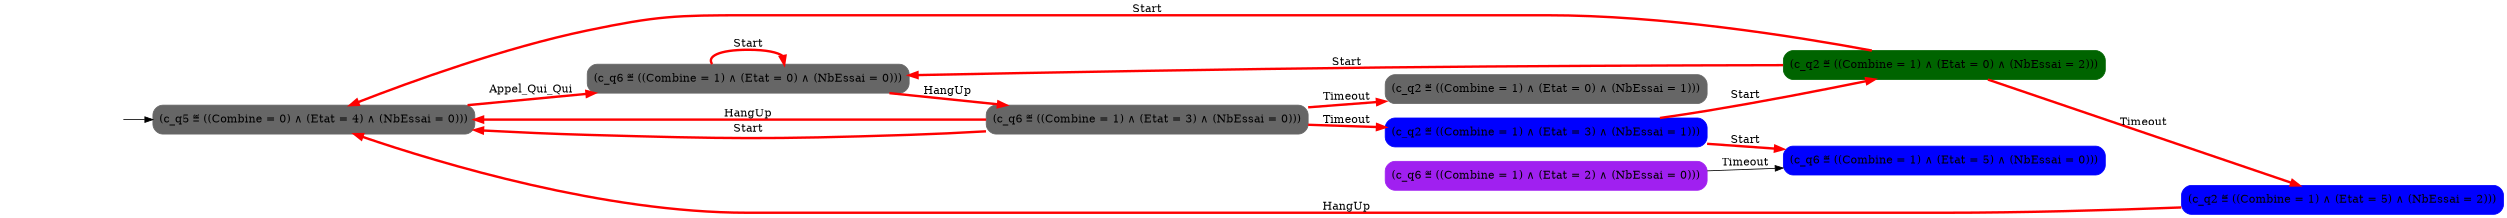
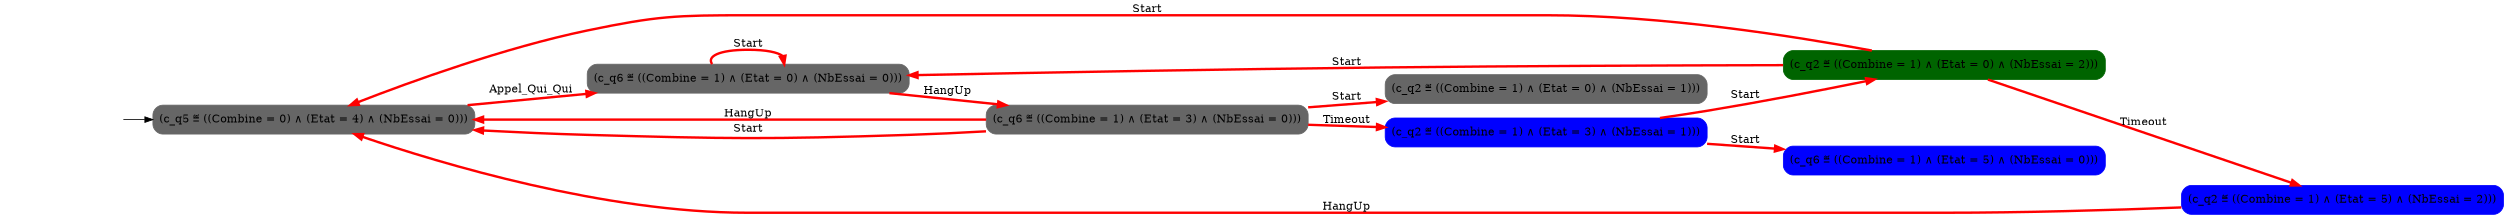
(1347, 97) -> (1347, 97)
(1546, 176) -> none
